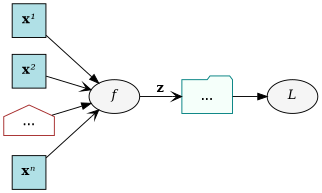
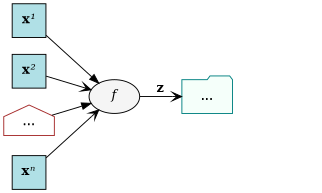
(292, 97) -> none
